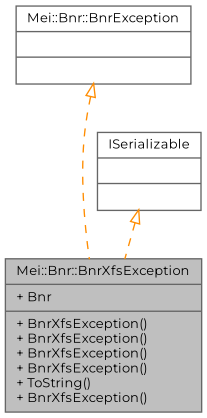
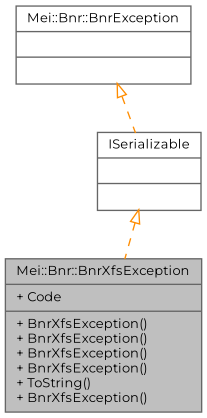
(83, 178) -> (129, 115)
(34, 297) -> (39, 297)
